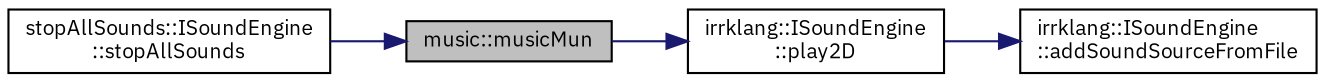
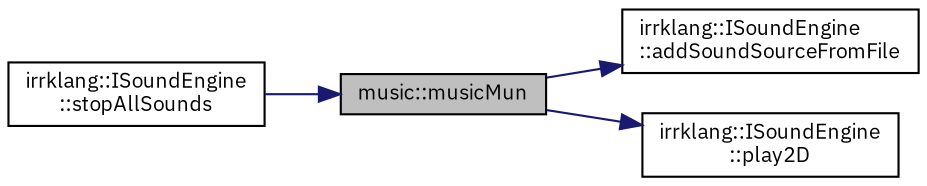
(169, 41) -> (137, 94)
(972, 41) -> (574, 73)
